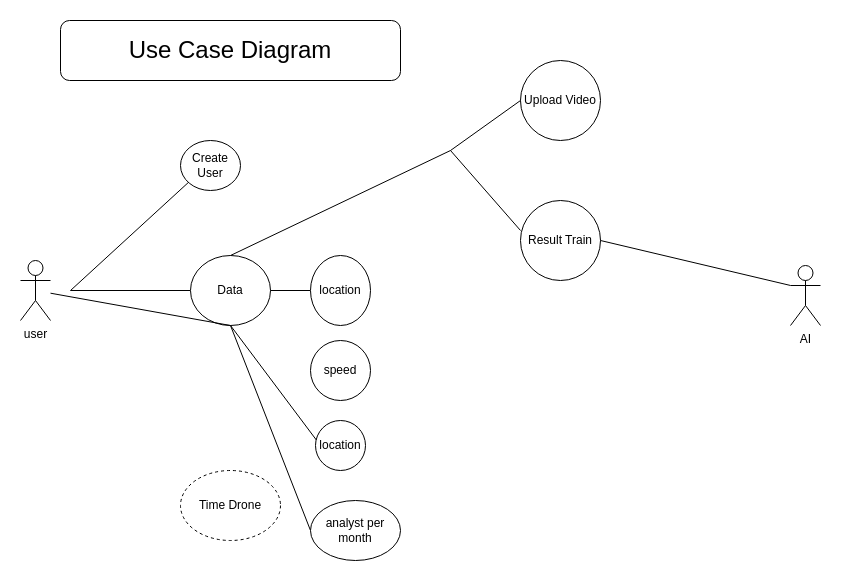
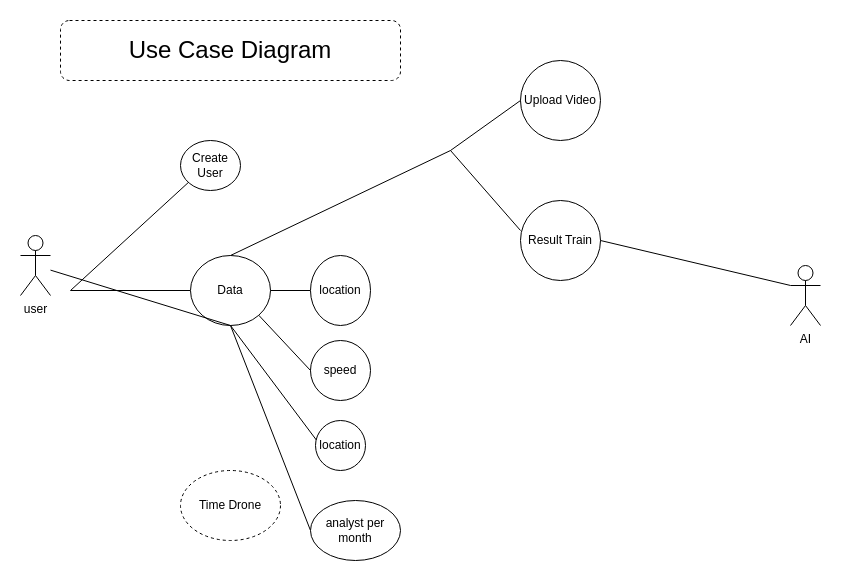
(231, 51) -> (231, 51)
(36, 291) -> (36, 266)
none -> (284, 343)
